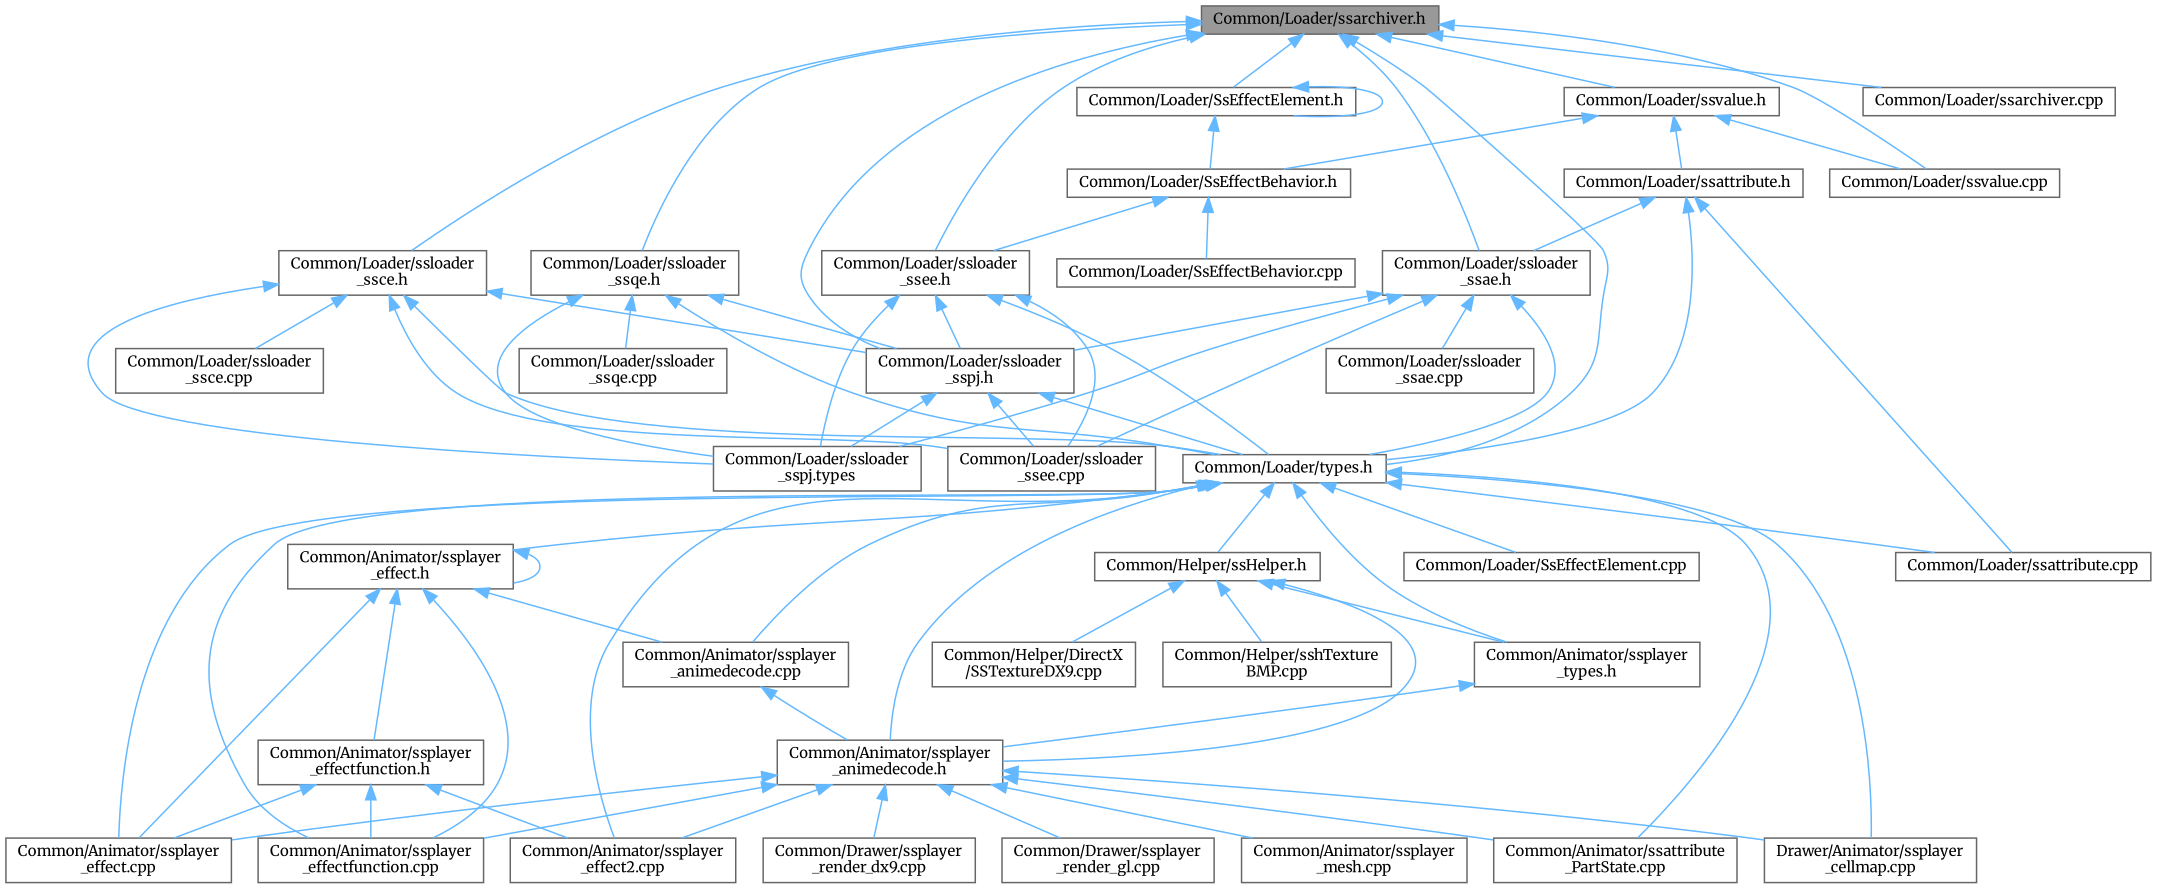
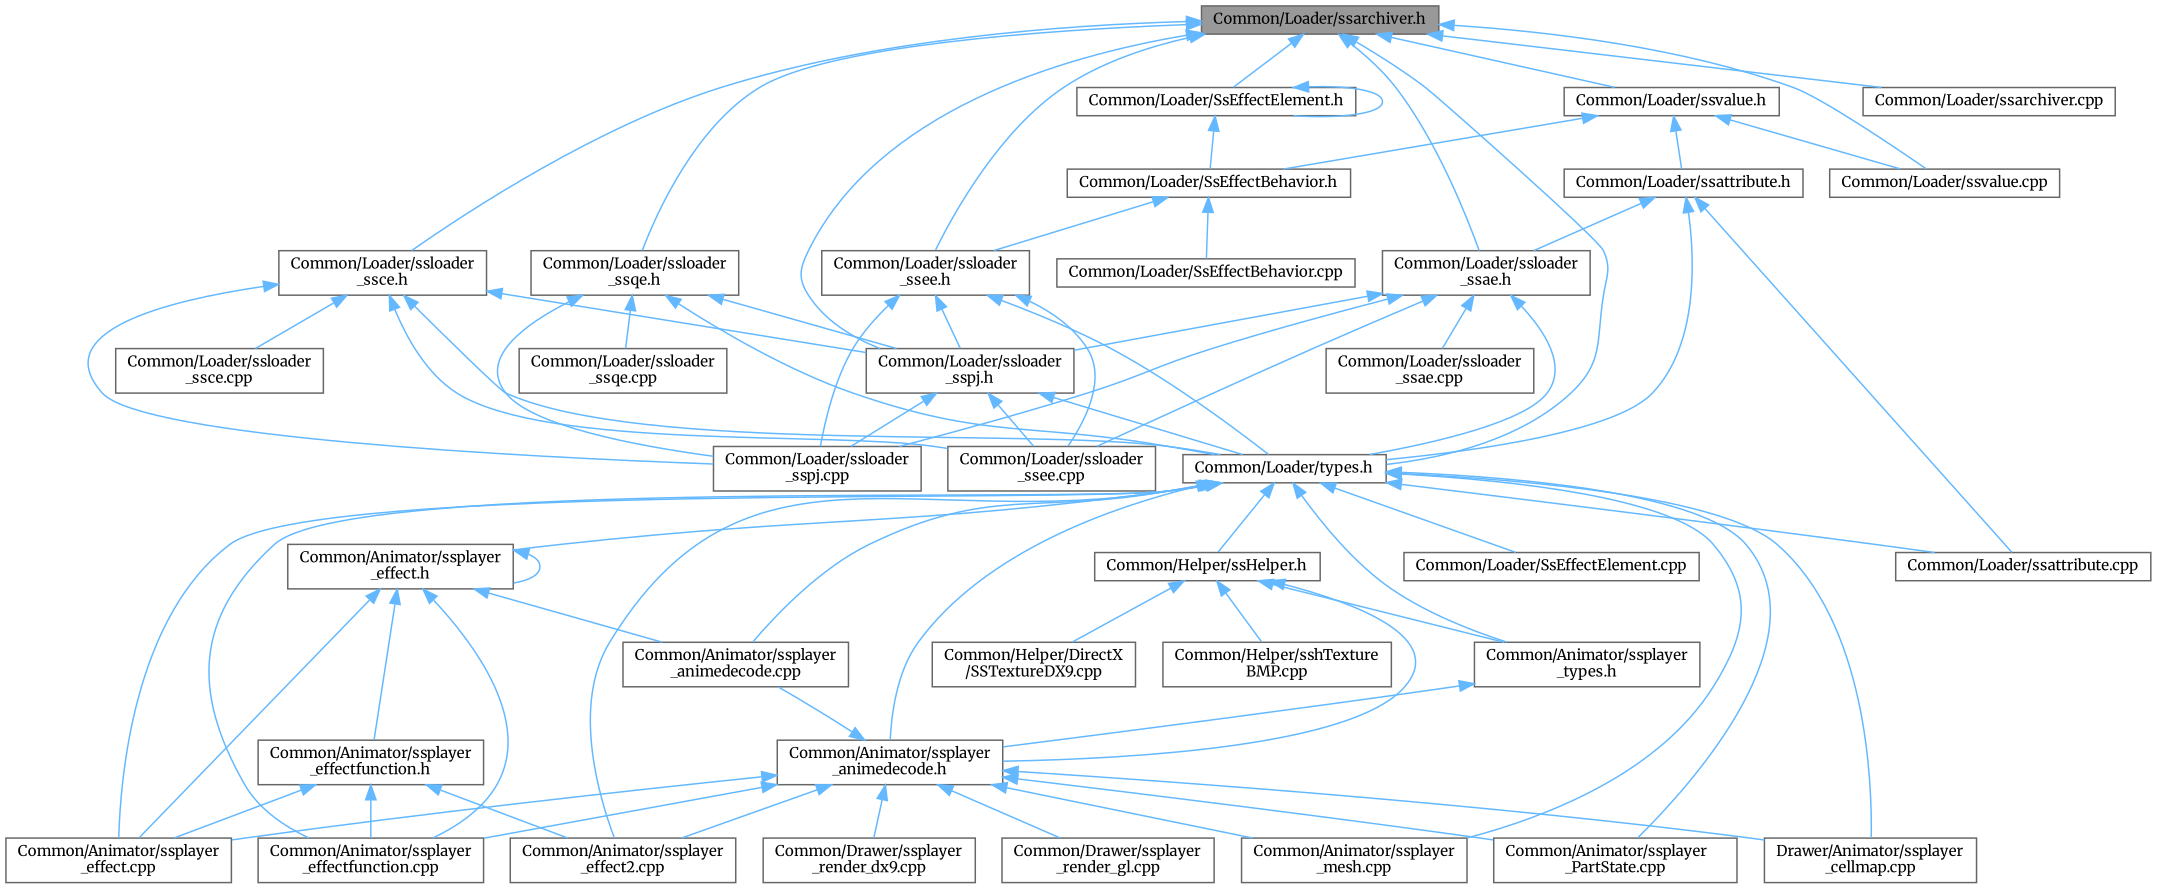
(817, 469) -> (817, 469)
none -> (1740, 601)
(810, 718) -> (815, 709)
(1615, 860) -> (1615, 860)
